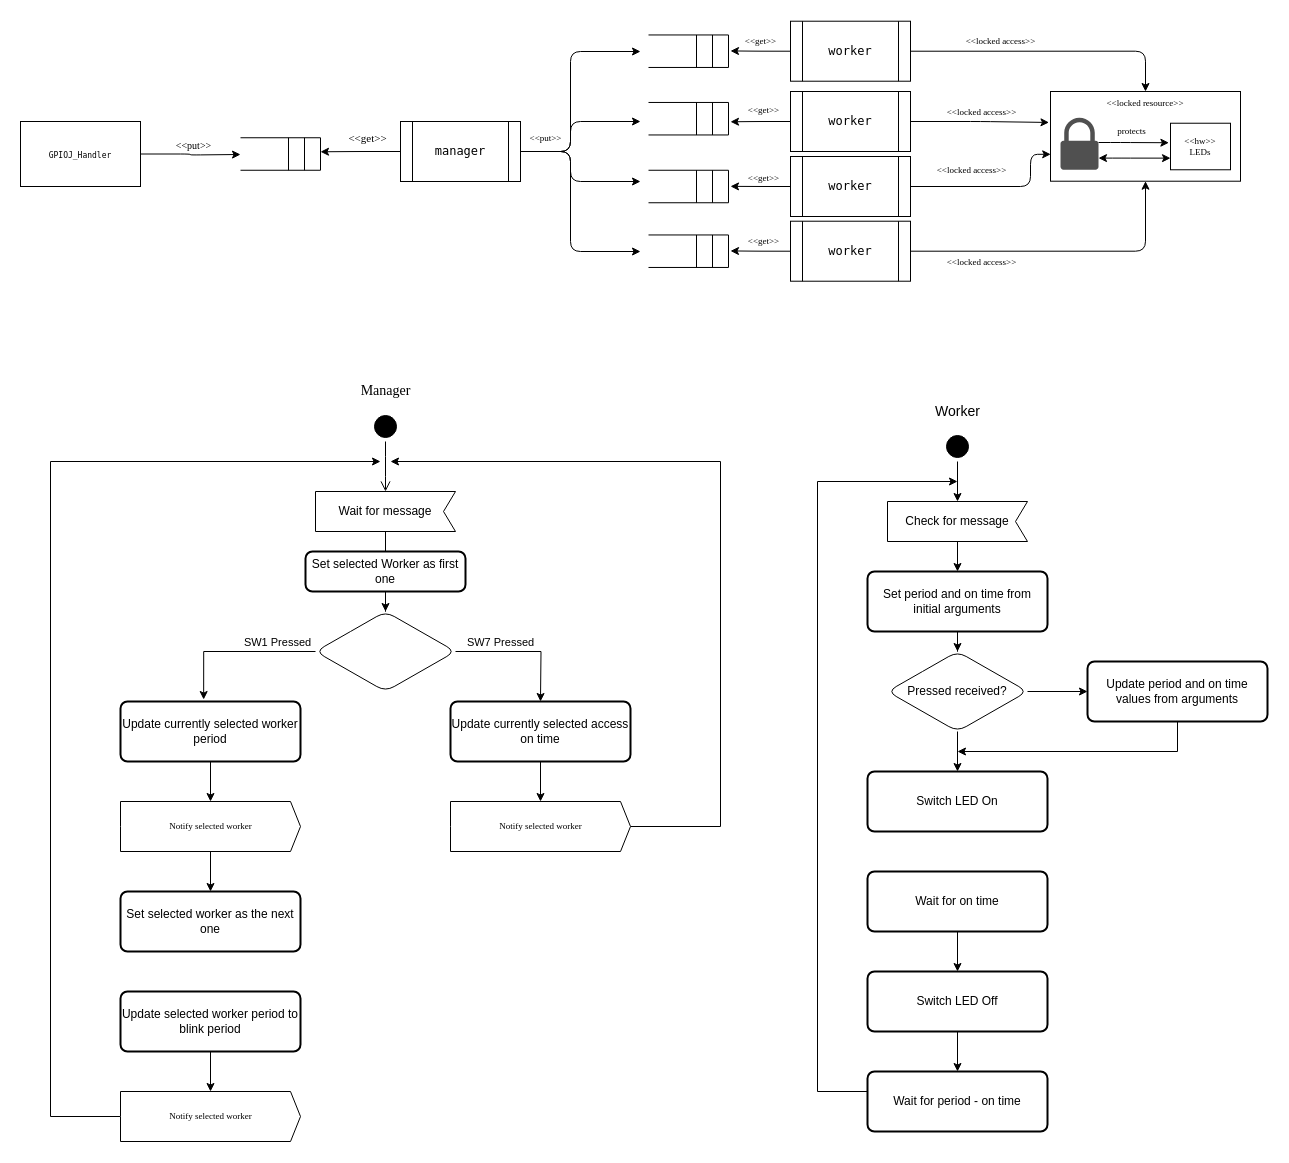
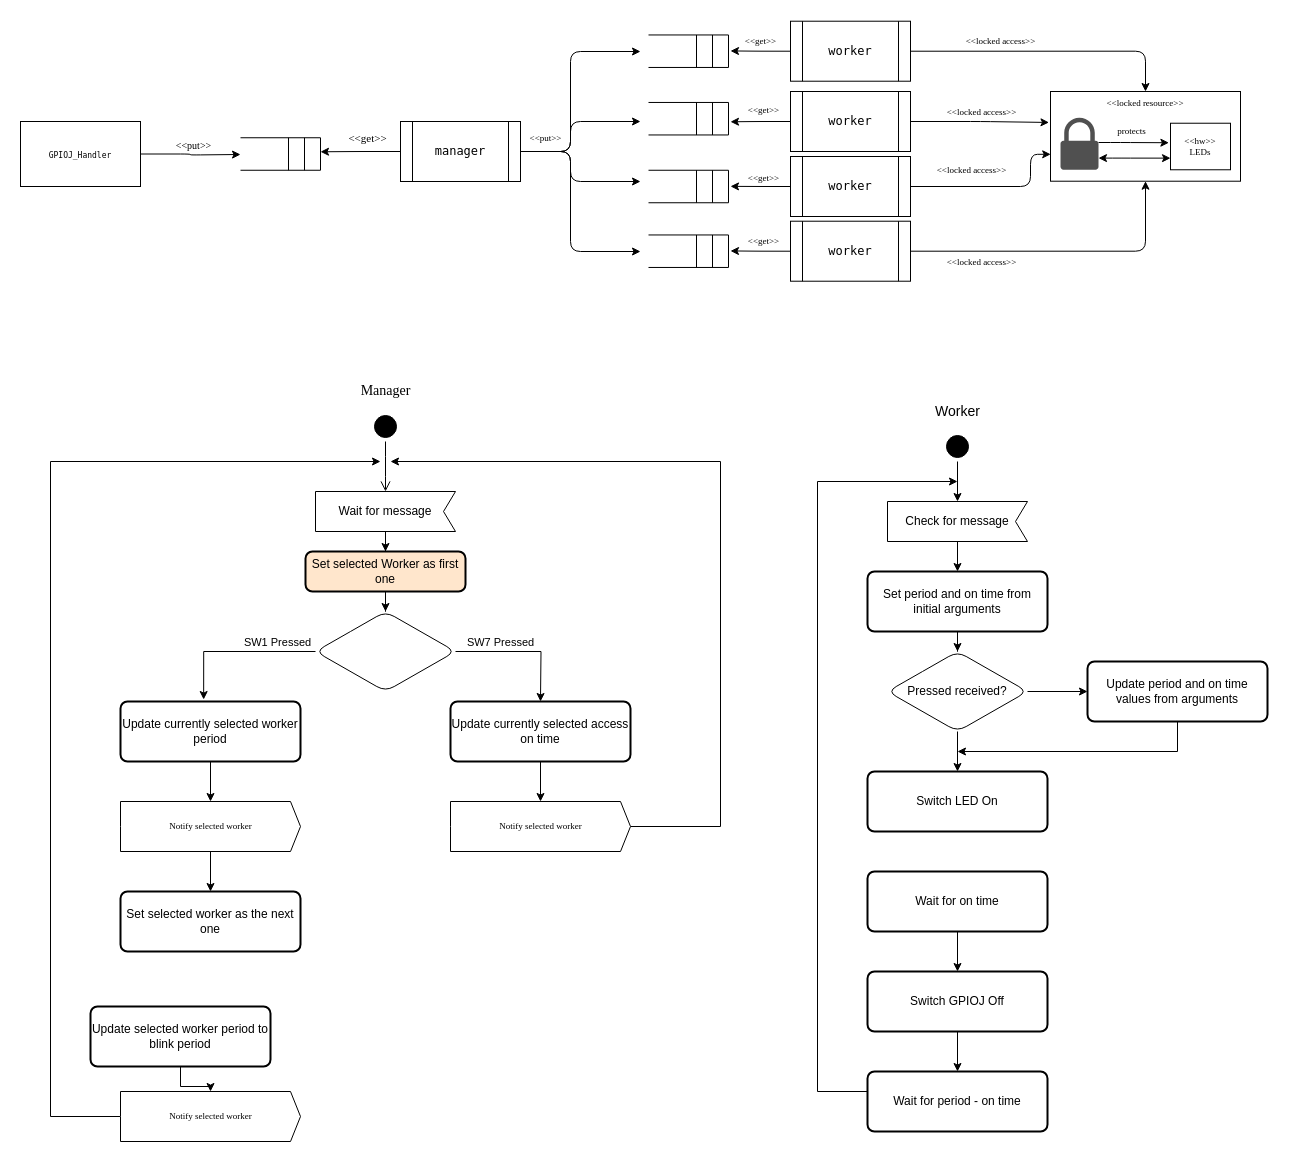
(386, 546) -> (386, 543)
(386, 572) -> (386, 572)
(958, 1002) -> (958, 1002)
(211, 1022) -> (181, 1037)
